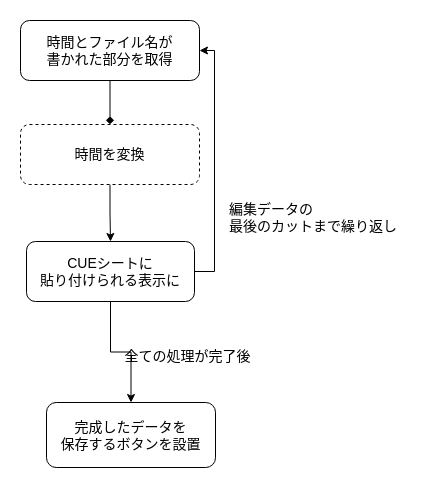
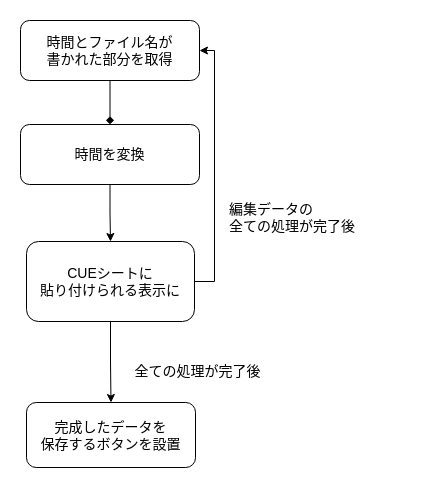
(110, 155) -> (110, 155)
(314, 218) -> (293, 218)
(111, 272) -> (111, 282)
(188, 357) -> (198, 372)
(131, 435) -> (111, 435)
